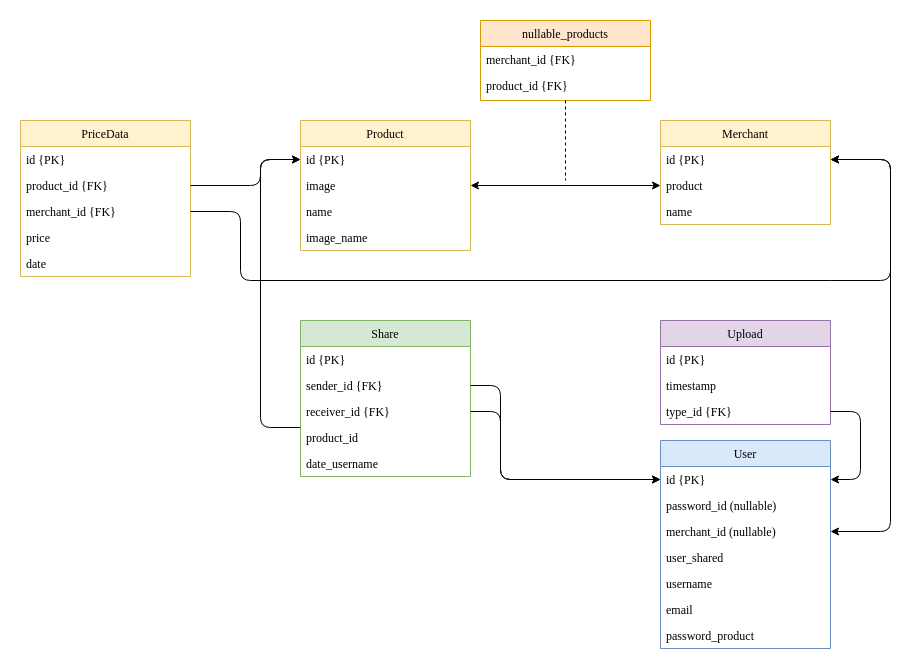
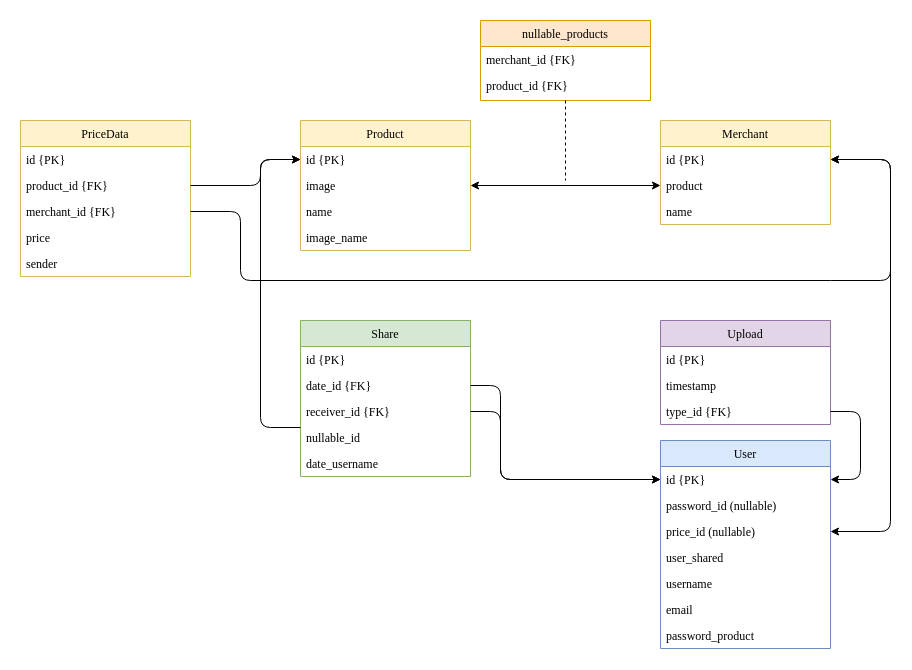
(39, 264) -> (46, 264)
(351, 386) -> (345, 386)
(338, 438) -> (337, 438)
(734, 532) -> (722, 532)
